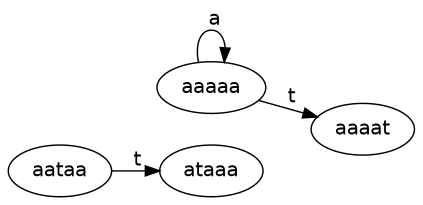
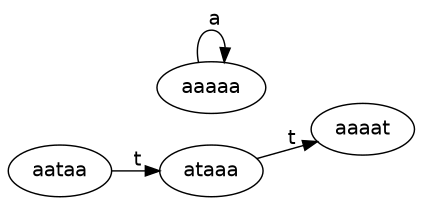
(281, 107) -> (280, 152)
